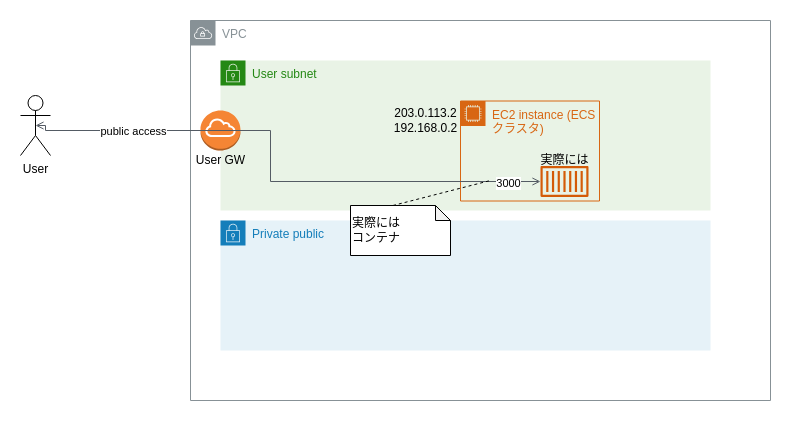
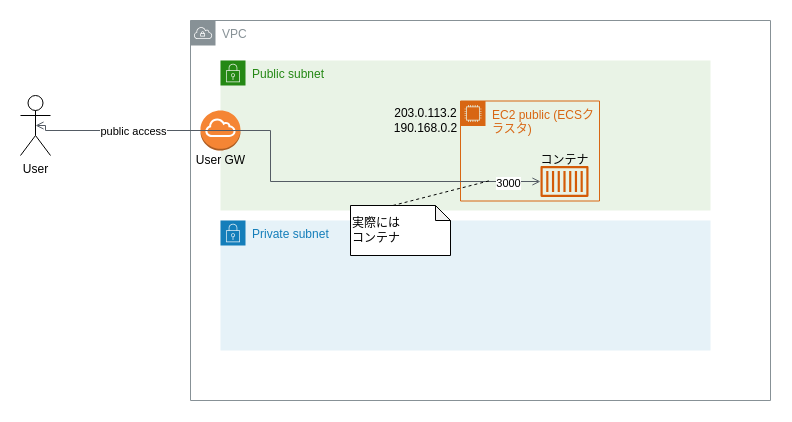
(288, 75) -> (292, 75)
(426, 121) -> (426, 121)
(546, 123) -> (546, 123)
(565, 161) -> (565, 161)
(293, 235) -> (296, 235)
